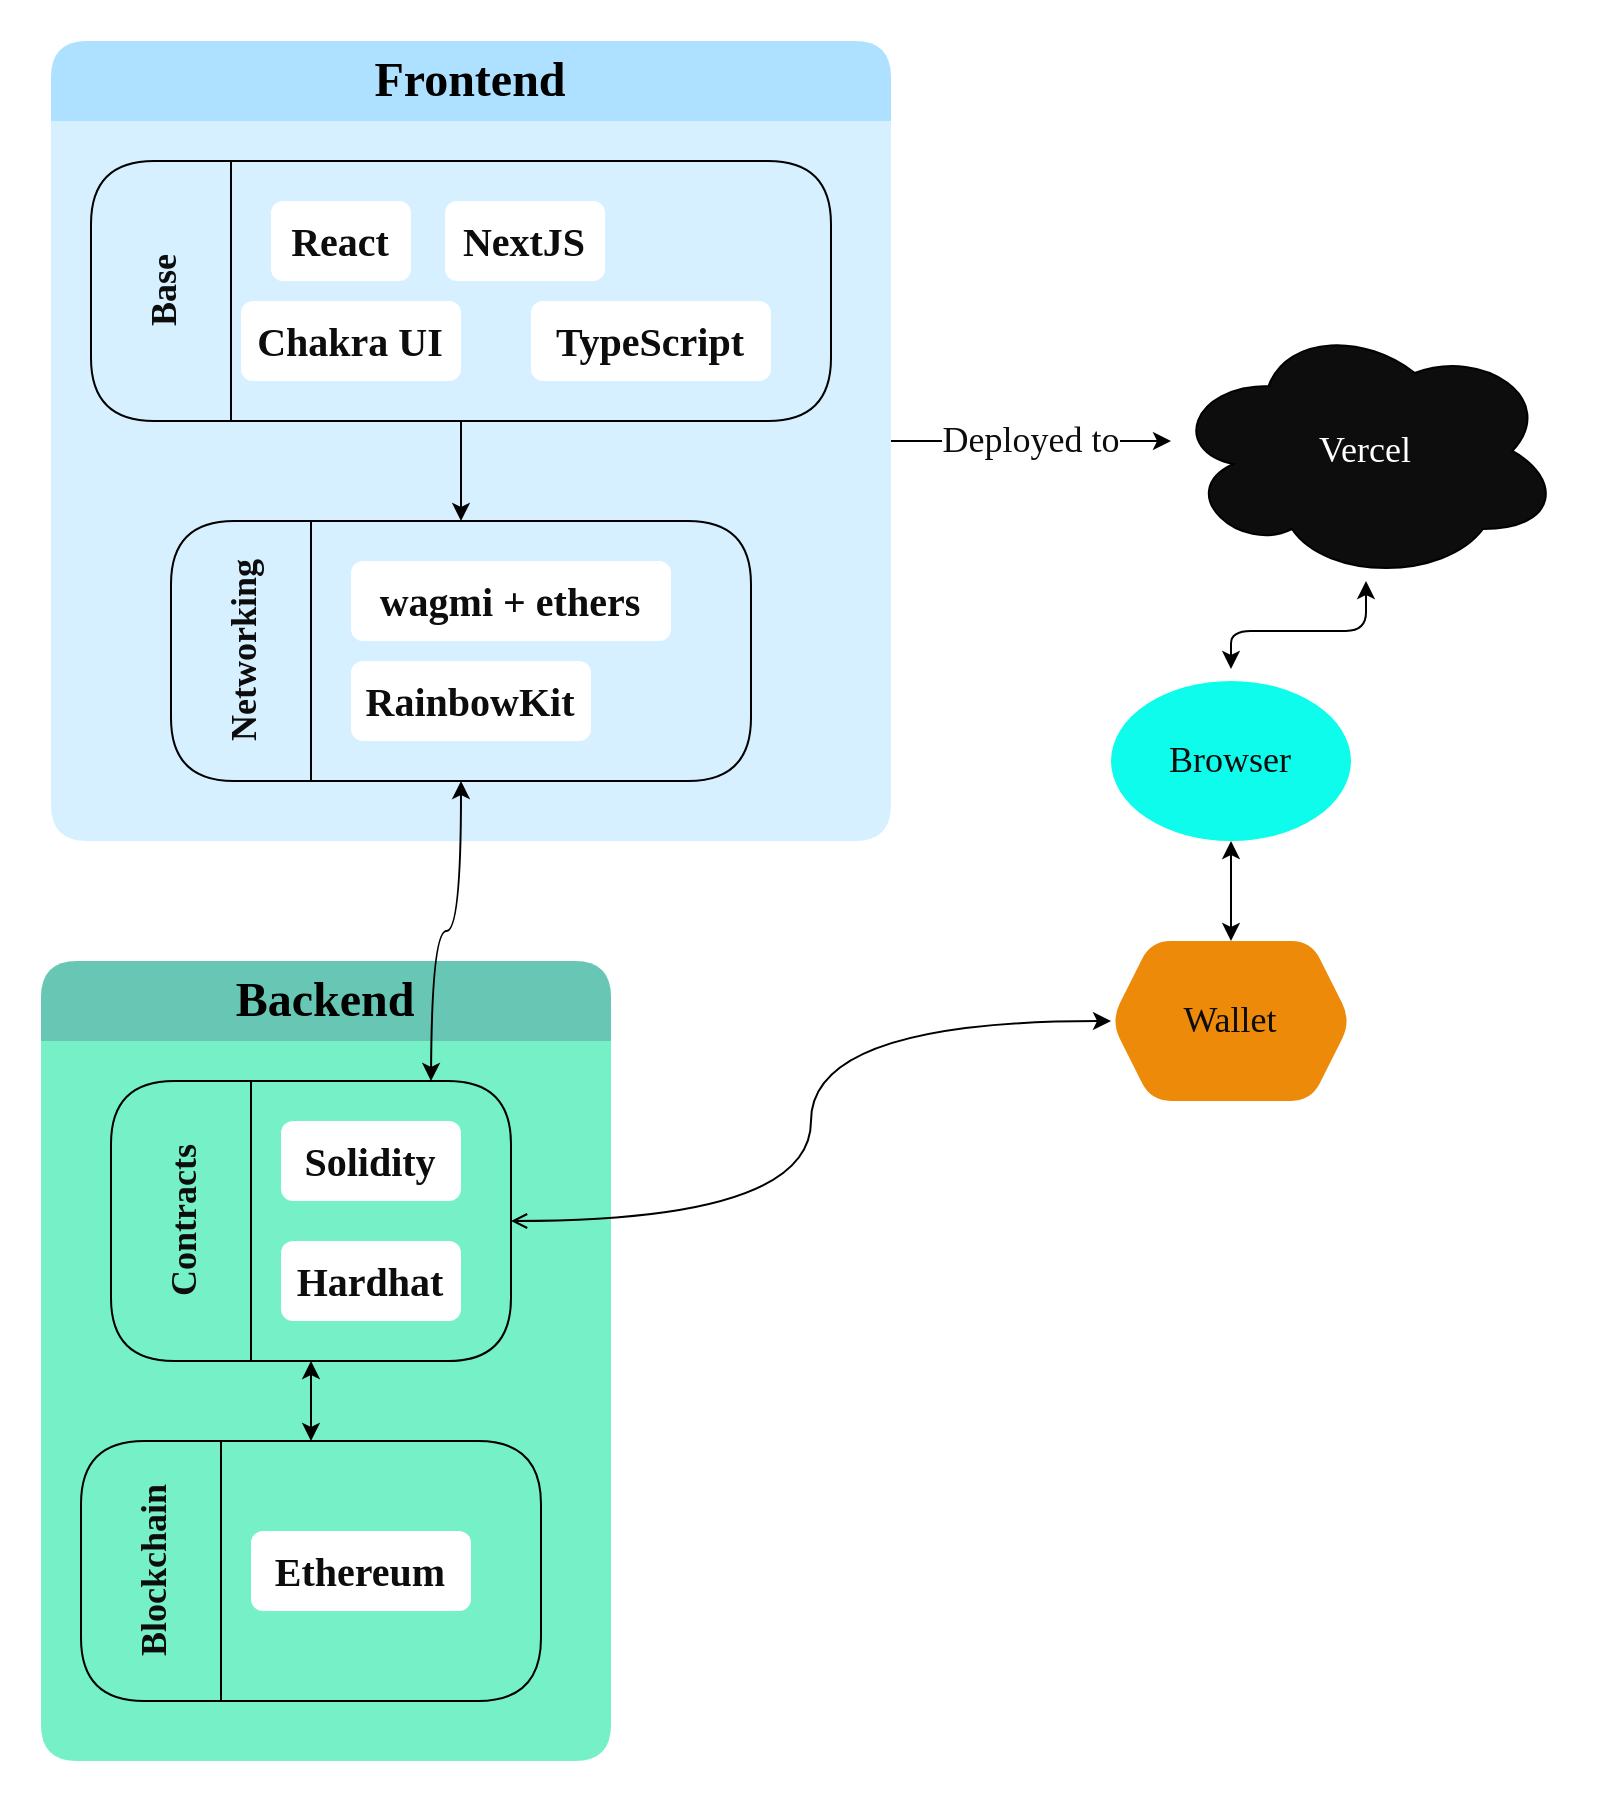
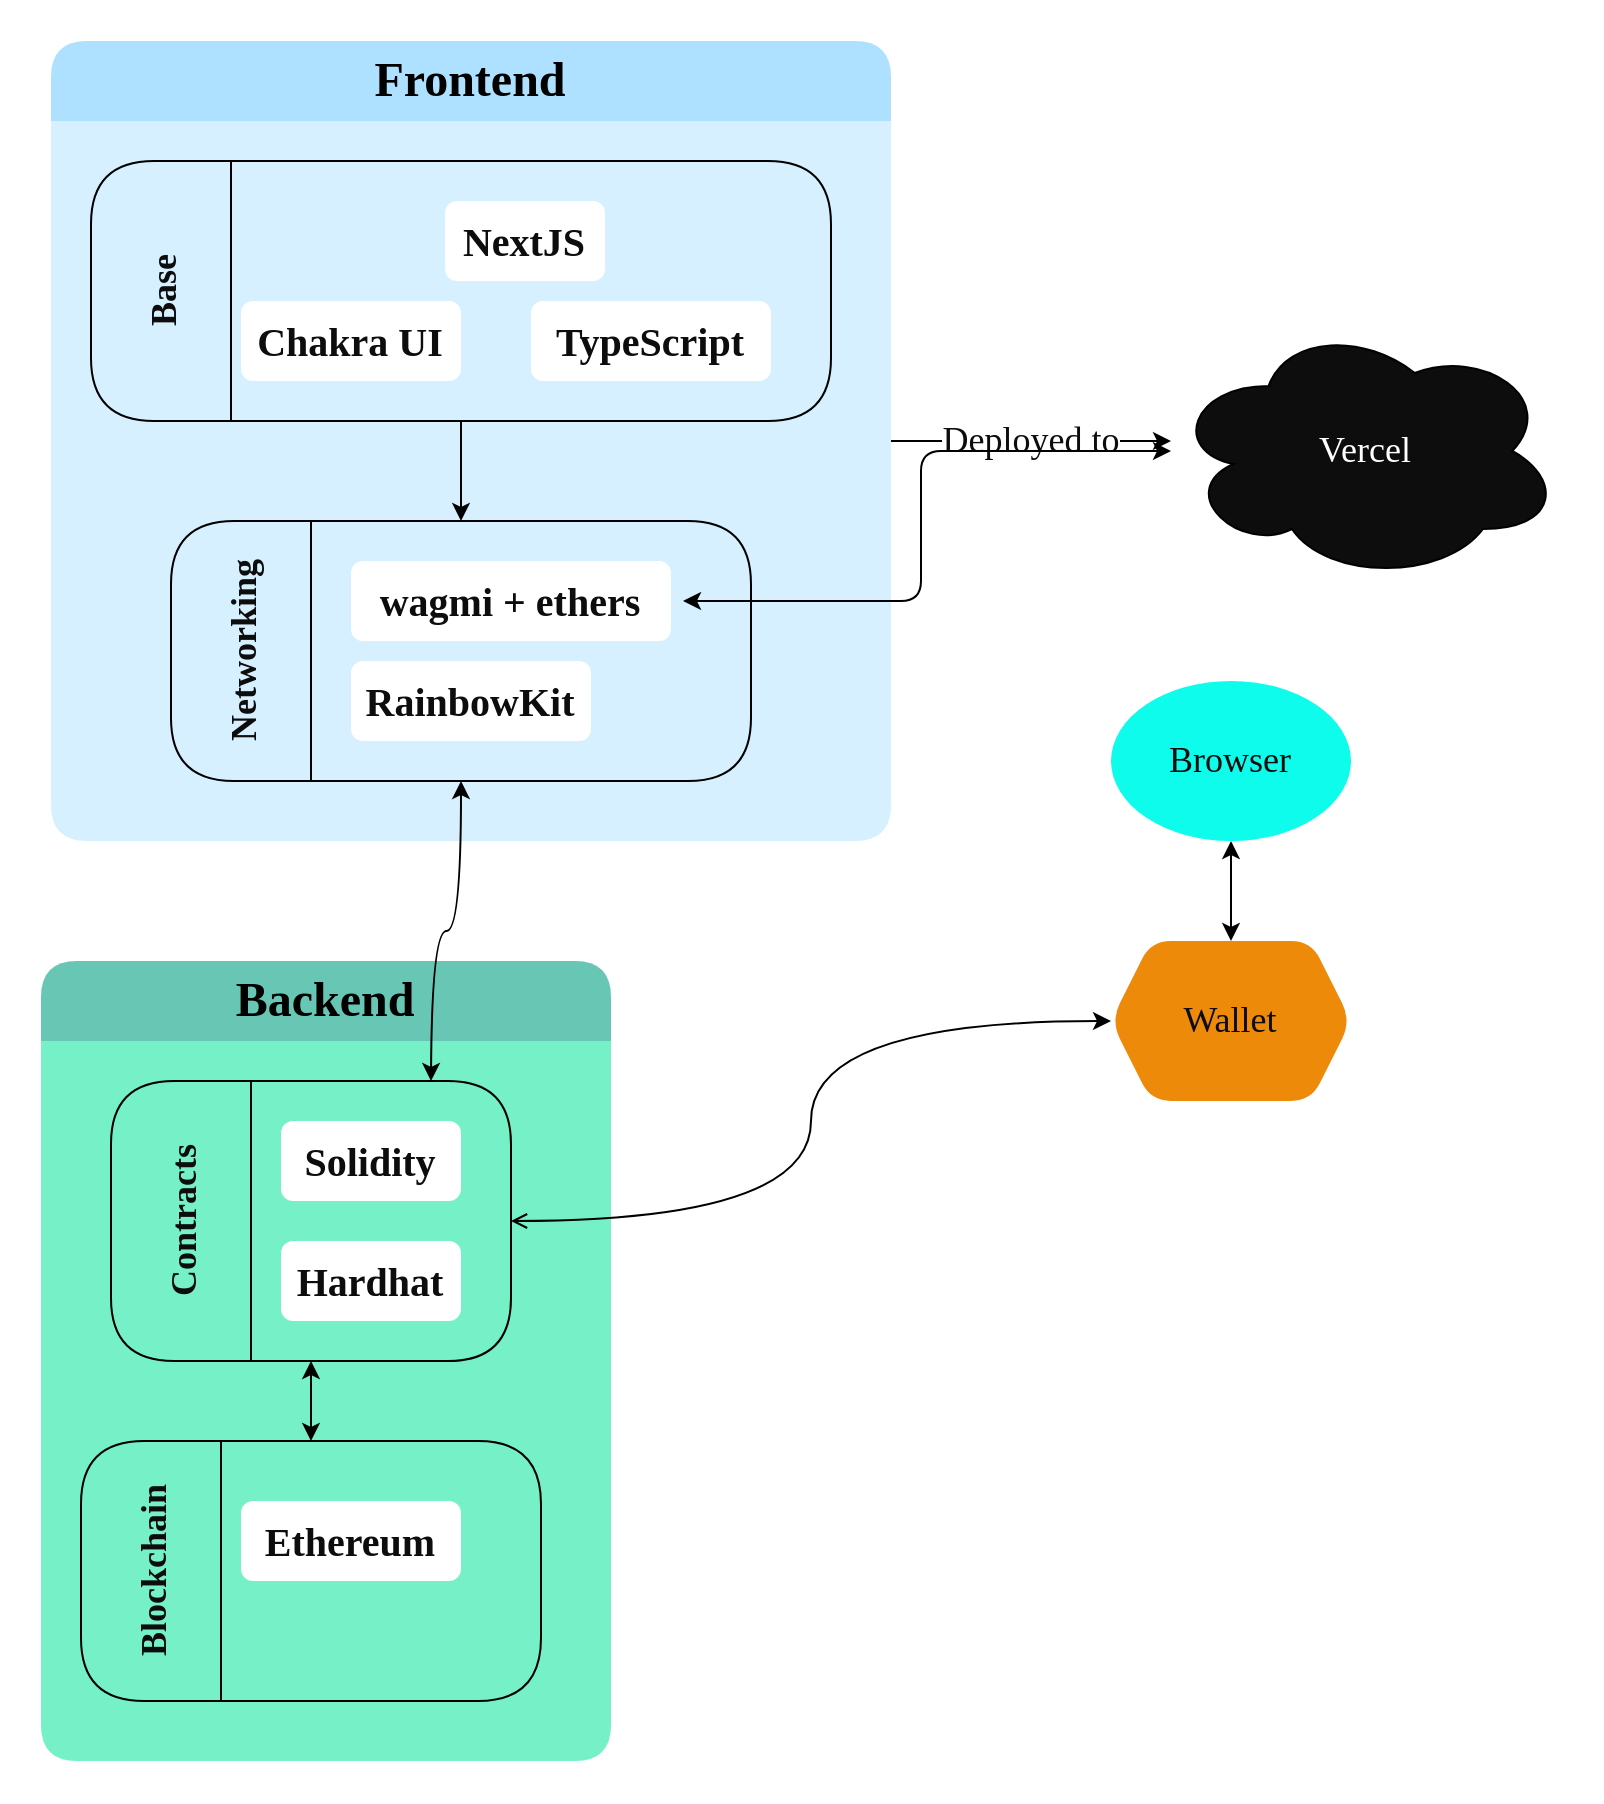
(341, 241) -> none
(1303, 631) -> (883, 601)
(361, 1571) -> (351, 1541)
